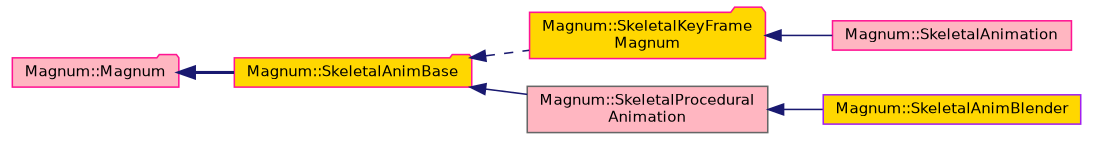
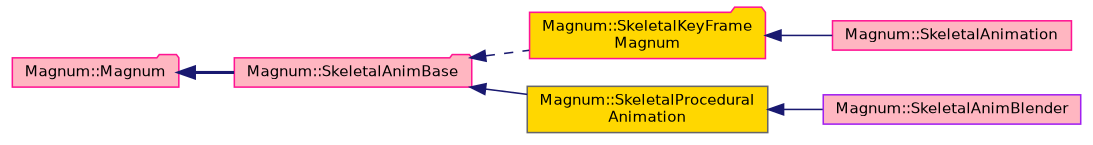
(353, 72) -> (353, 72)
(648, 109) -> (648, 109)
(952, 109) -> (952, 109)
